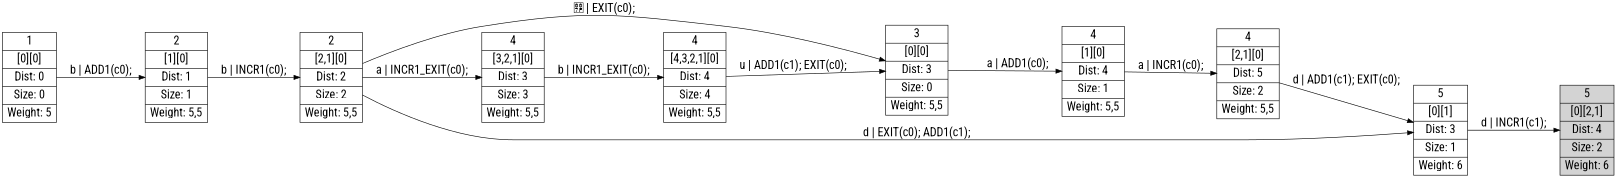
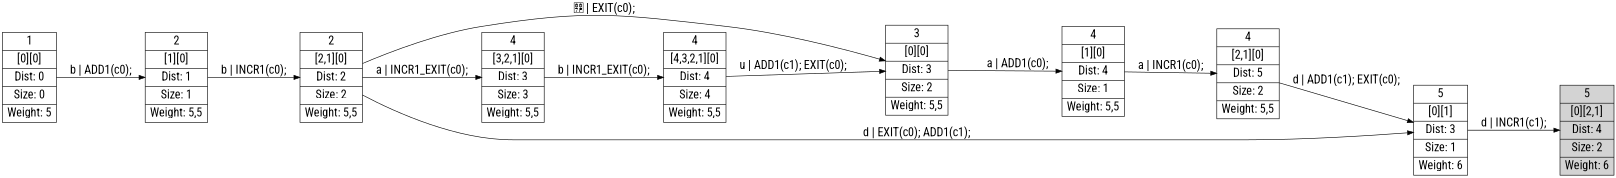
(917, 88) -> (917, 88)
